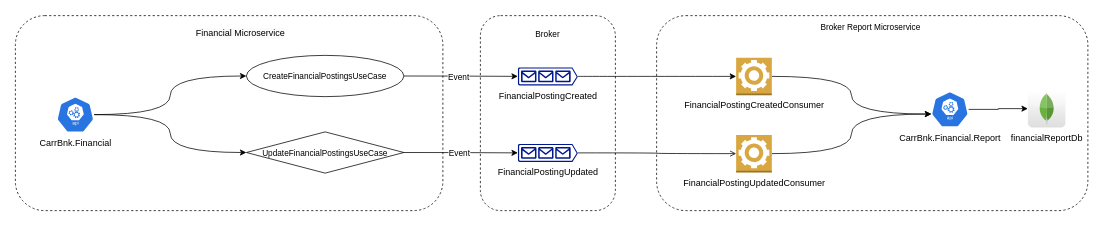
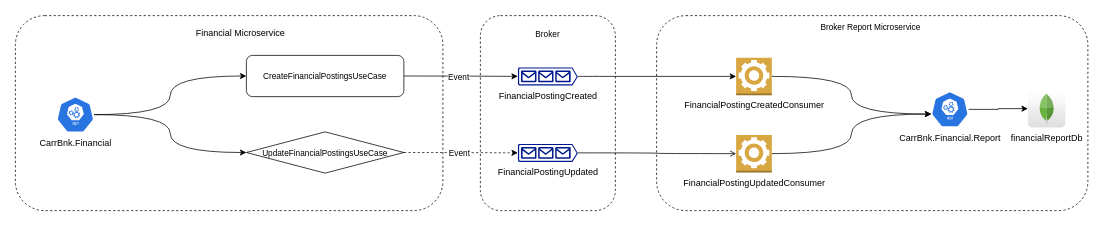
(325, 76) -> (325, 76)
(426, 152) -> (426, 152)
